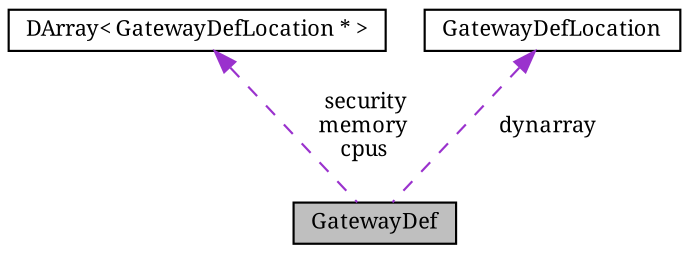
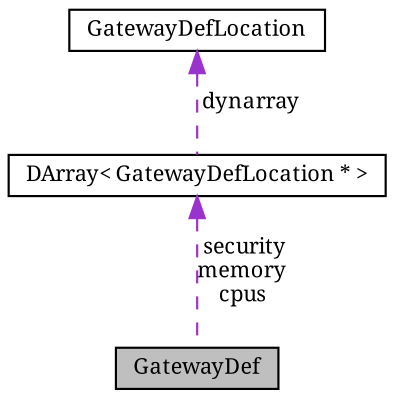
(456, 135) -> (197, 114)
